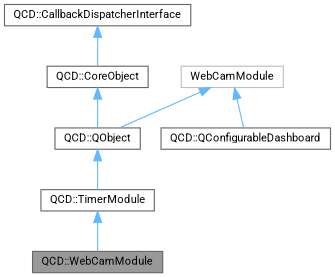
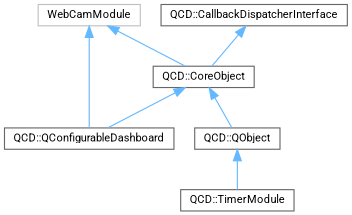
none -> (142, 110)
(160, 110) -> (151, 49)
(98, 262) -> none
